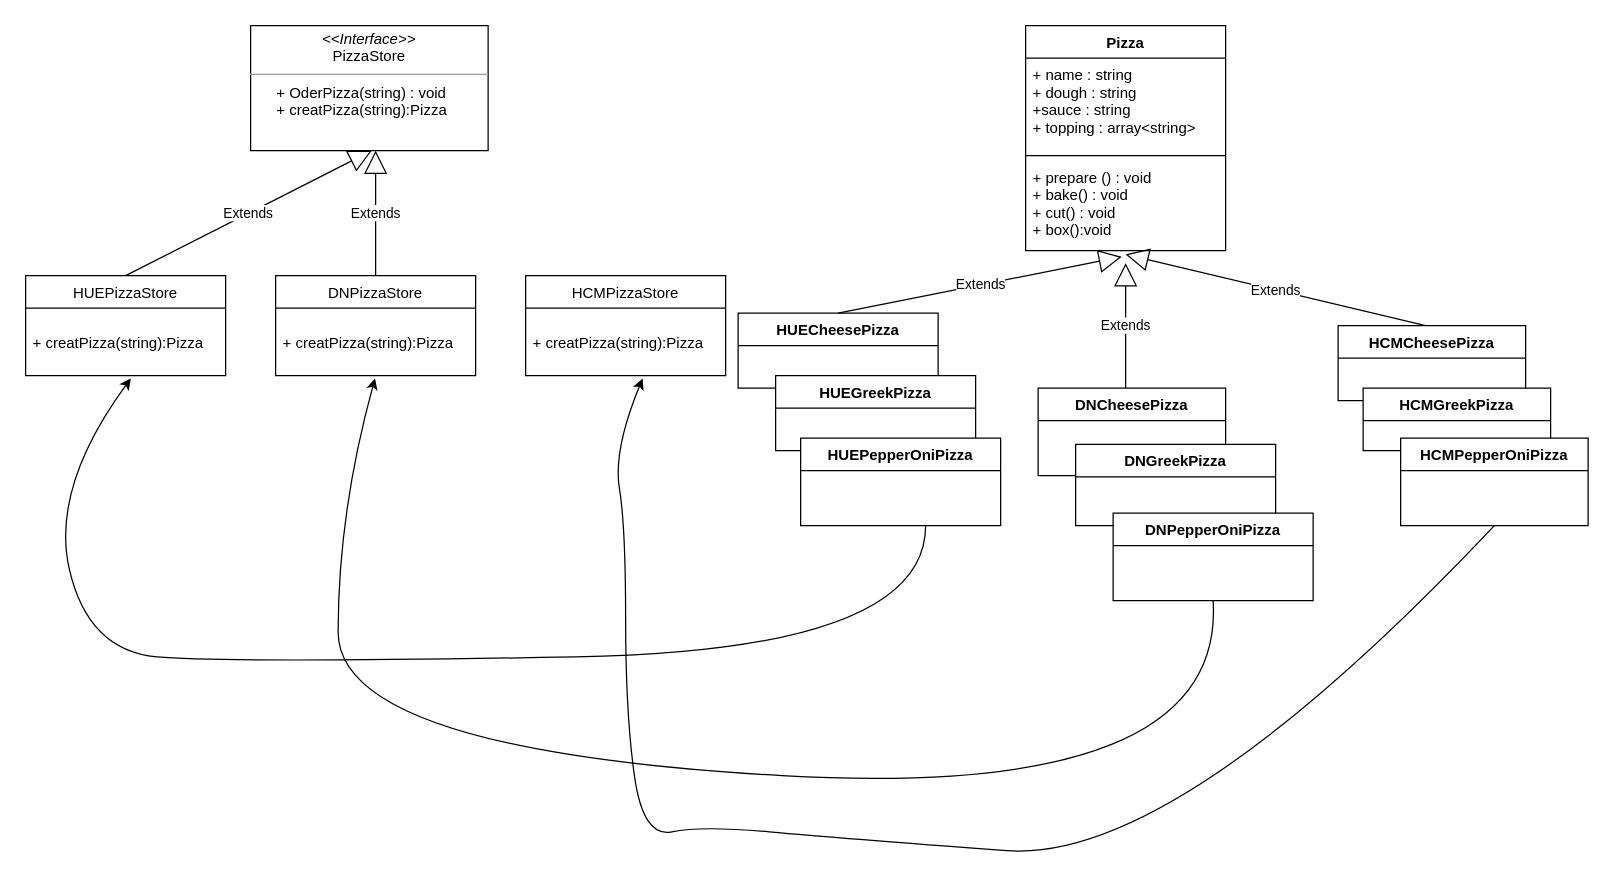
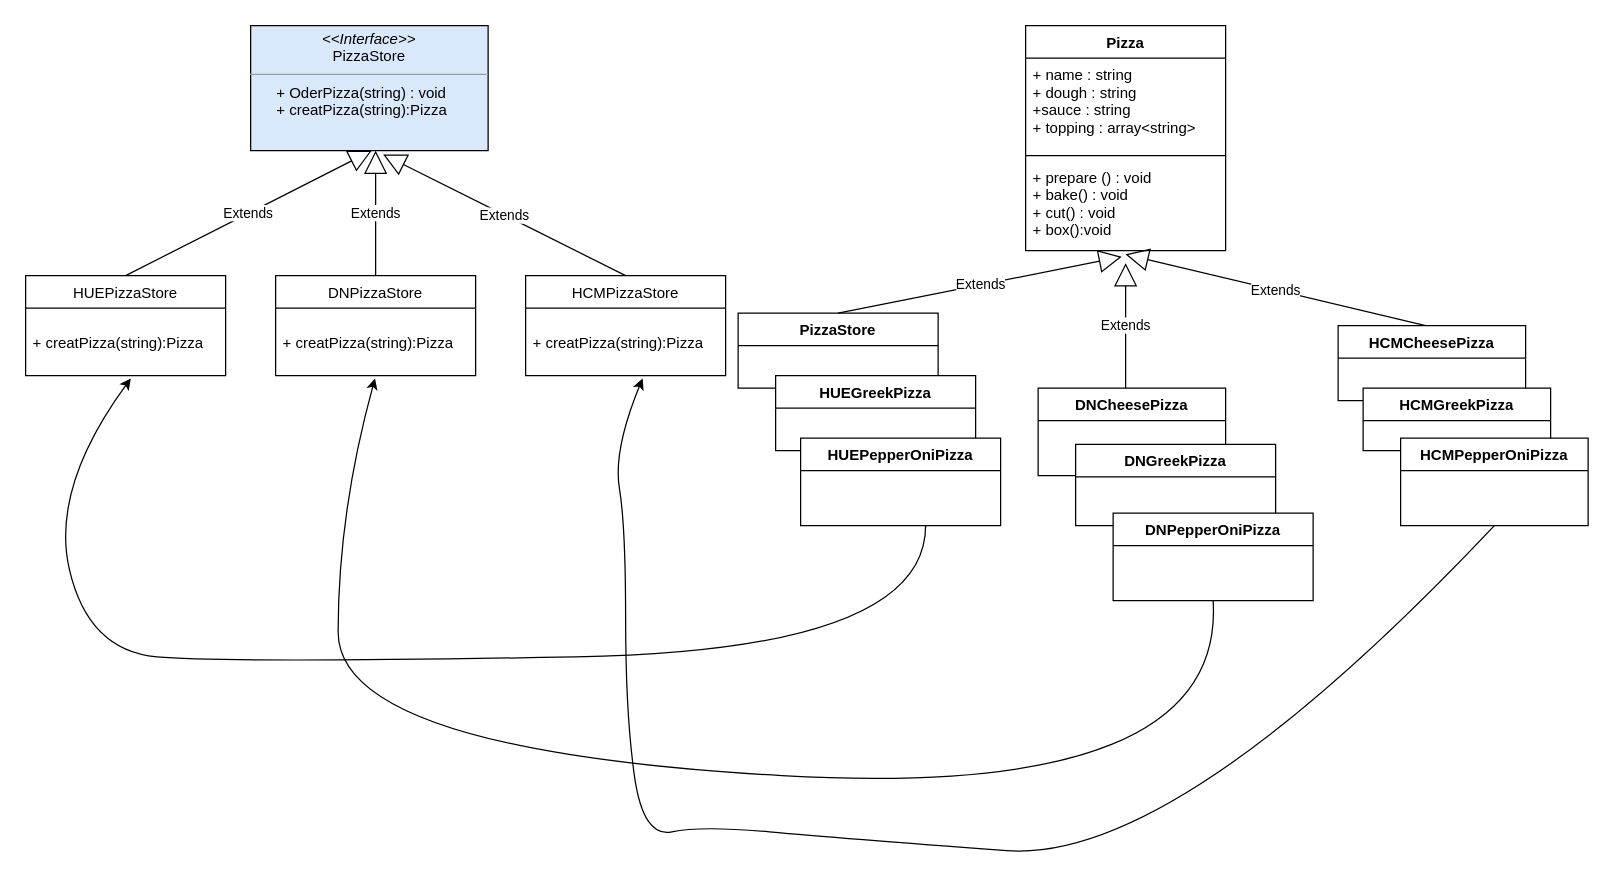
(369, 88) -> (369, 88)
none -> (513, 219)
(838, 330) -> (838, 330)
